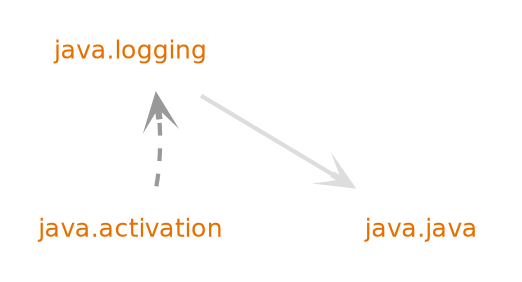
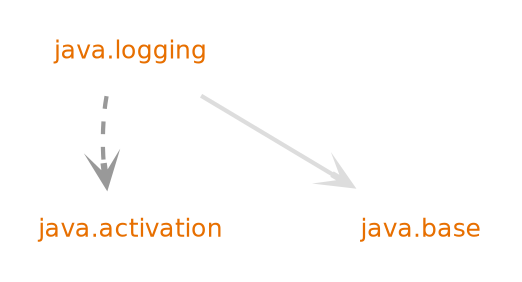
(160, 152) -> (103, 130)
(422, 230) -> (422, 230)
